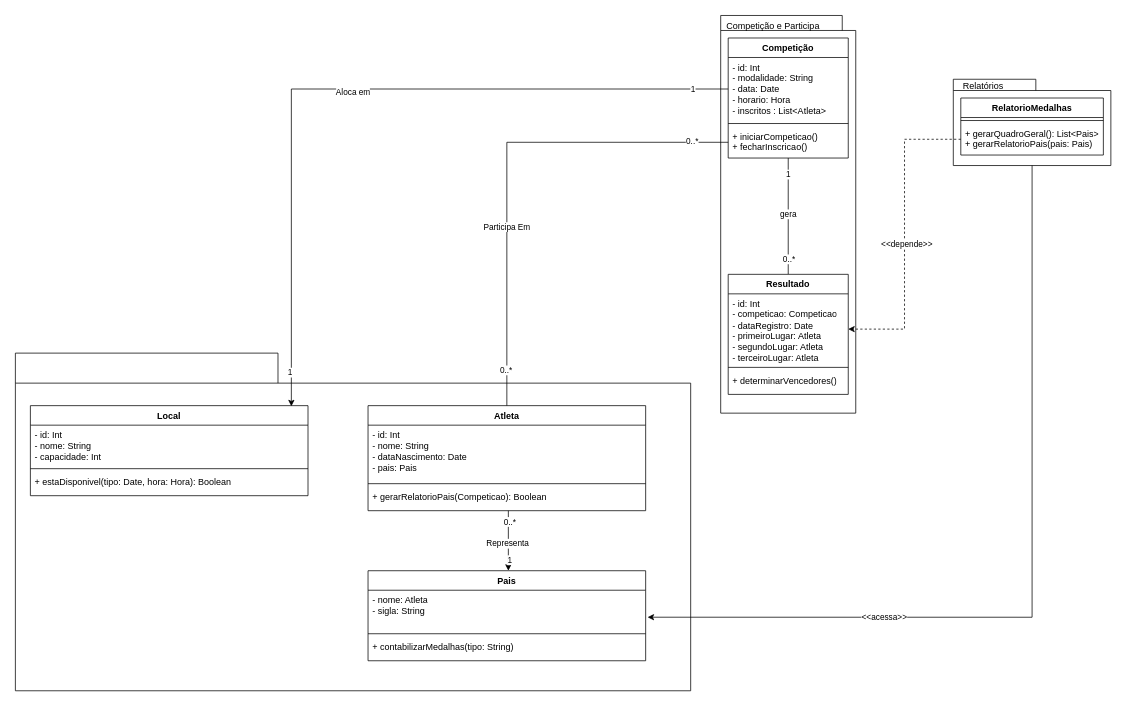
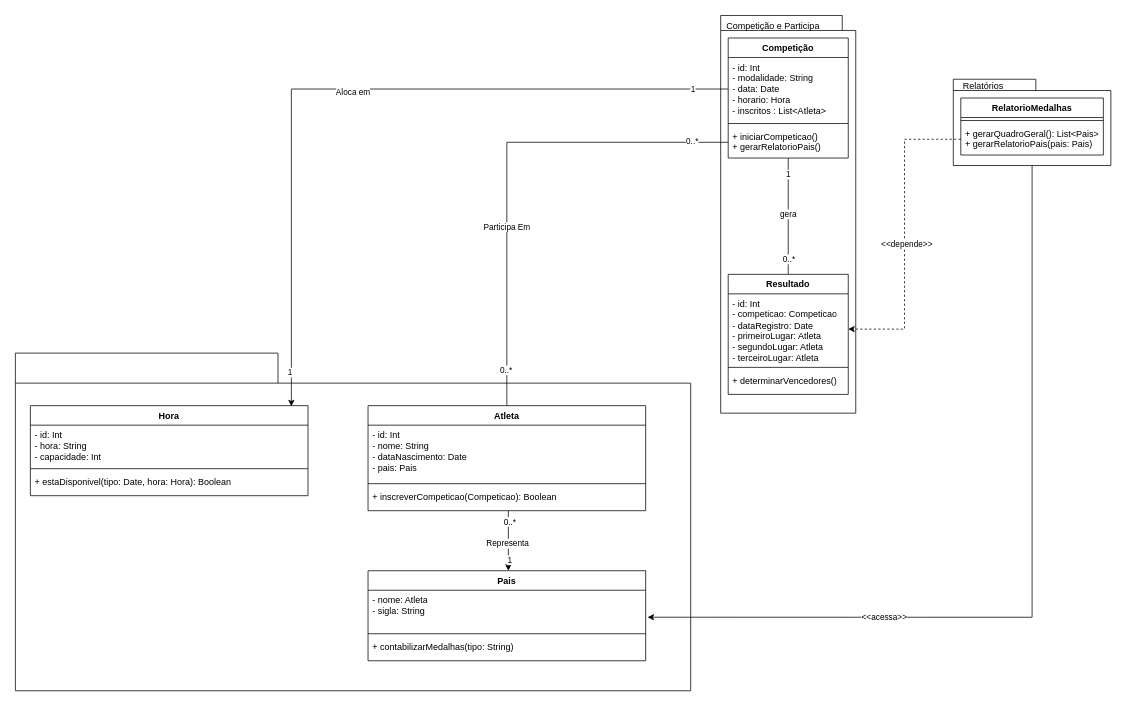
(779, 142) -> (783, 142)
(169, 416) -> (169, 416)
(73, 446) -> (73, 446)
(466, 497) -> (470, 497)
